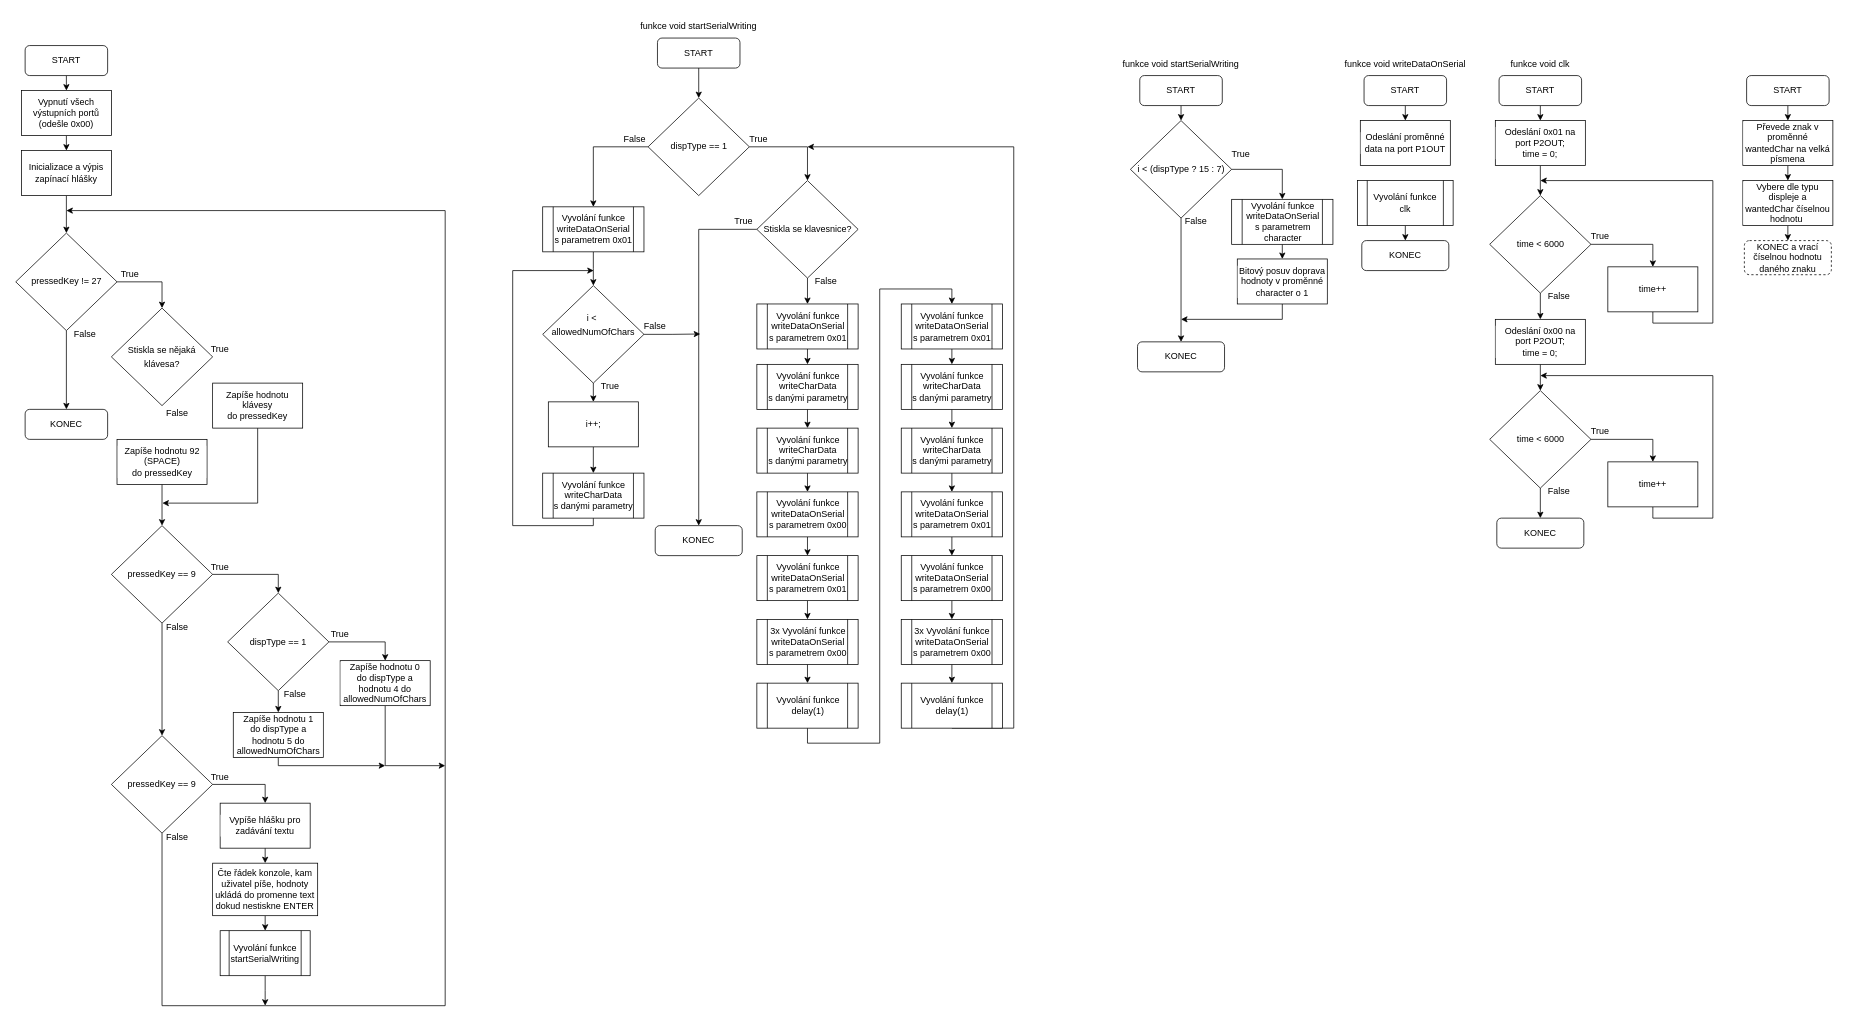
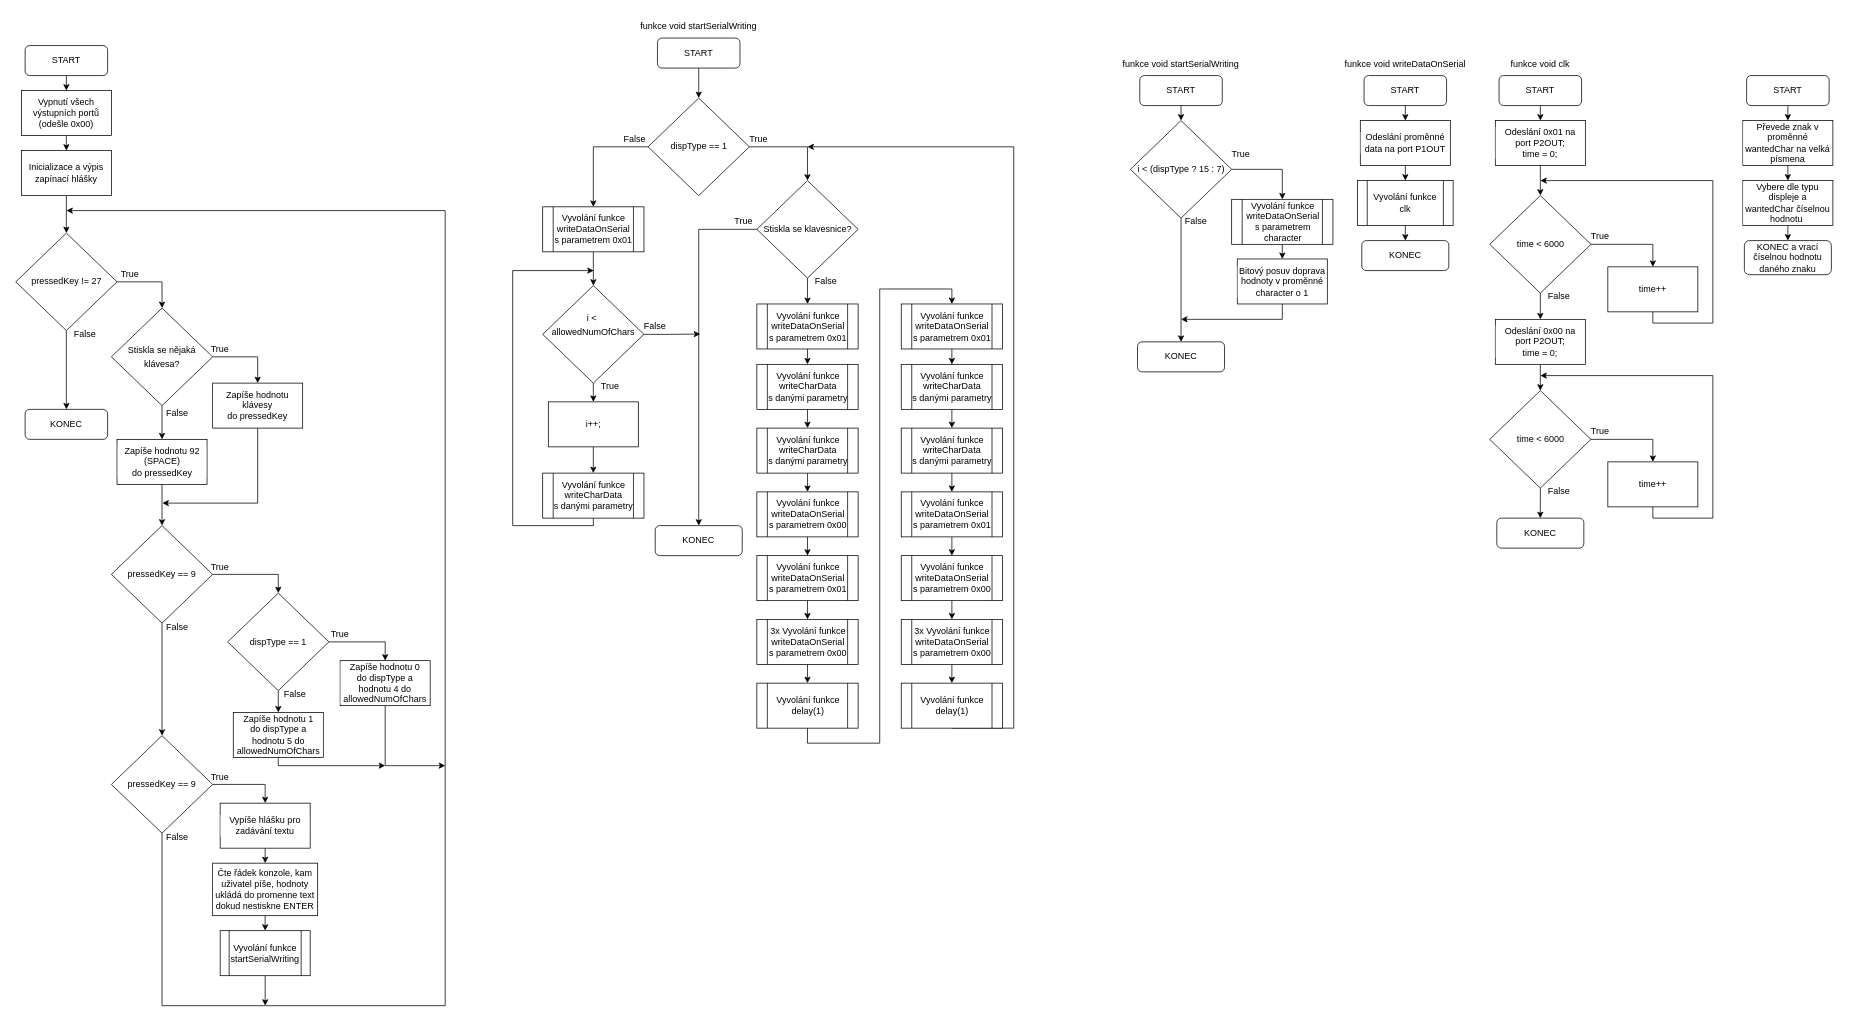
none -> (1405, 170)
(1788, 257) -> (1788, 257)
none -> (258, 366)
none -> (162, 432)
